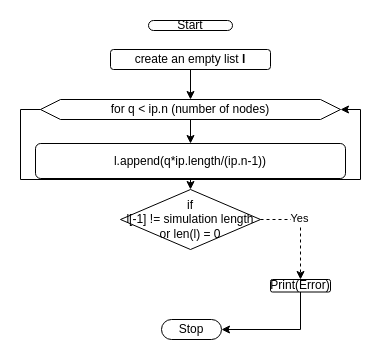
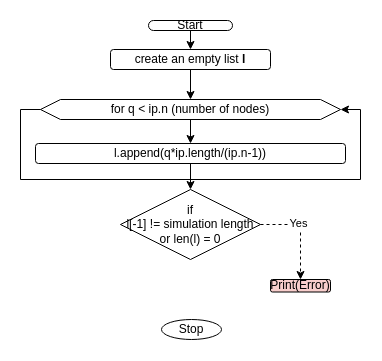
none -> (191, 37)
(191, 161) -> (191, 154)
(191, 220) -> (191, 225)
(301, 286) -> (301, 286)
(192, 330) -> (192, 330)
(283, 330) -> none
